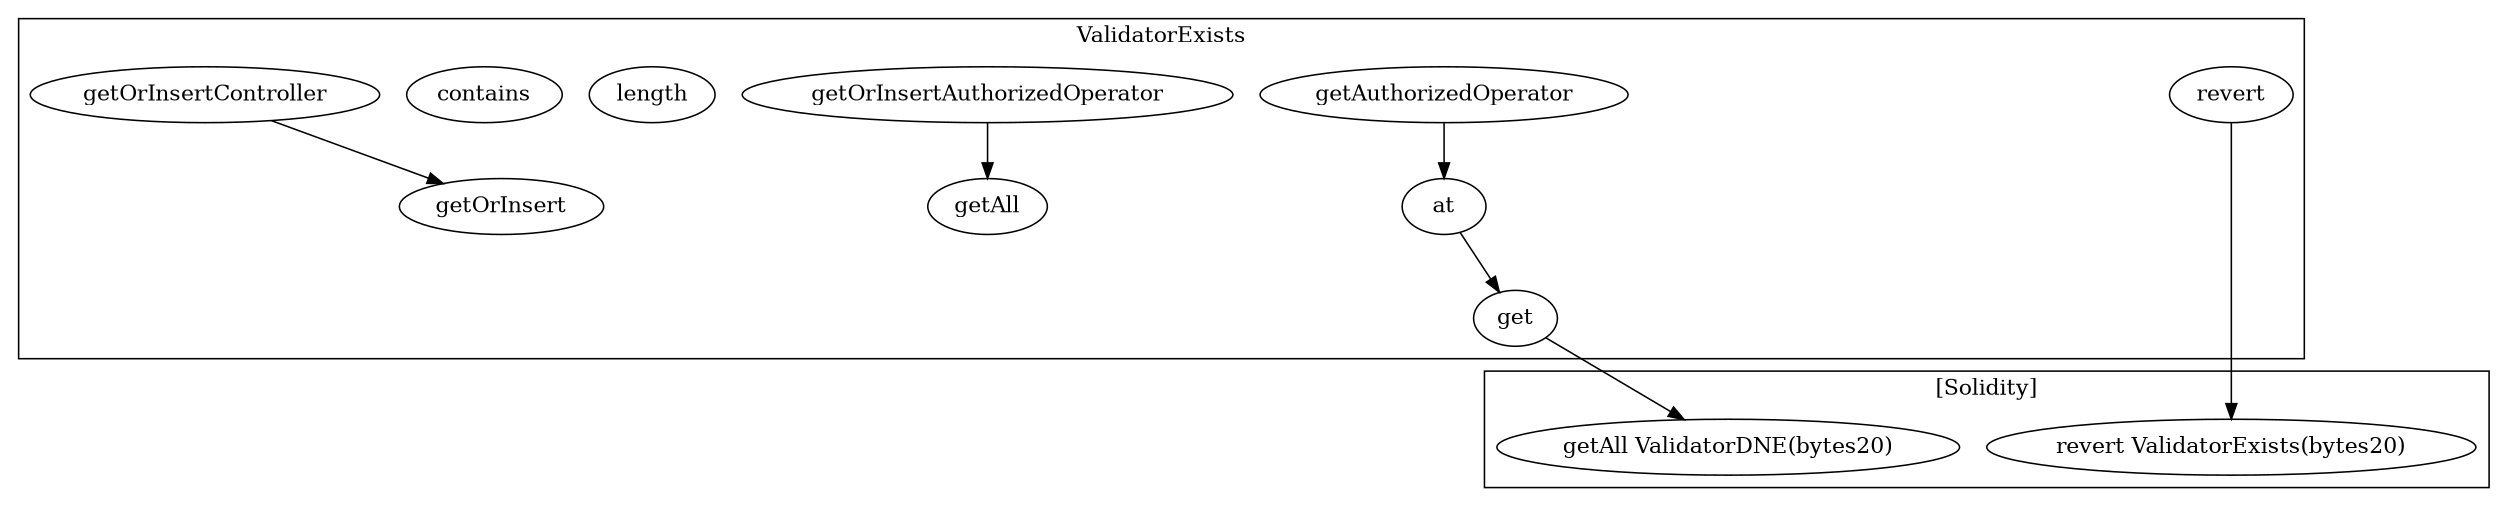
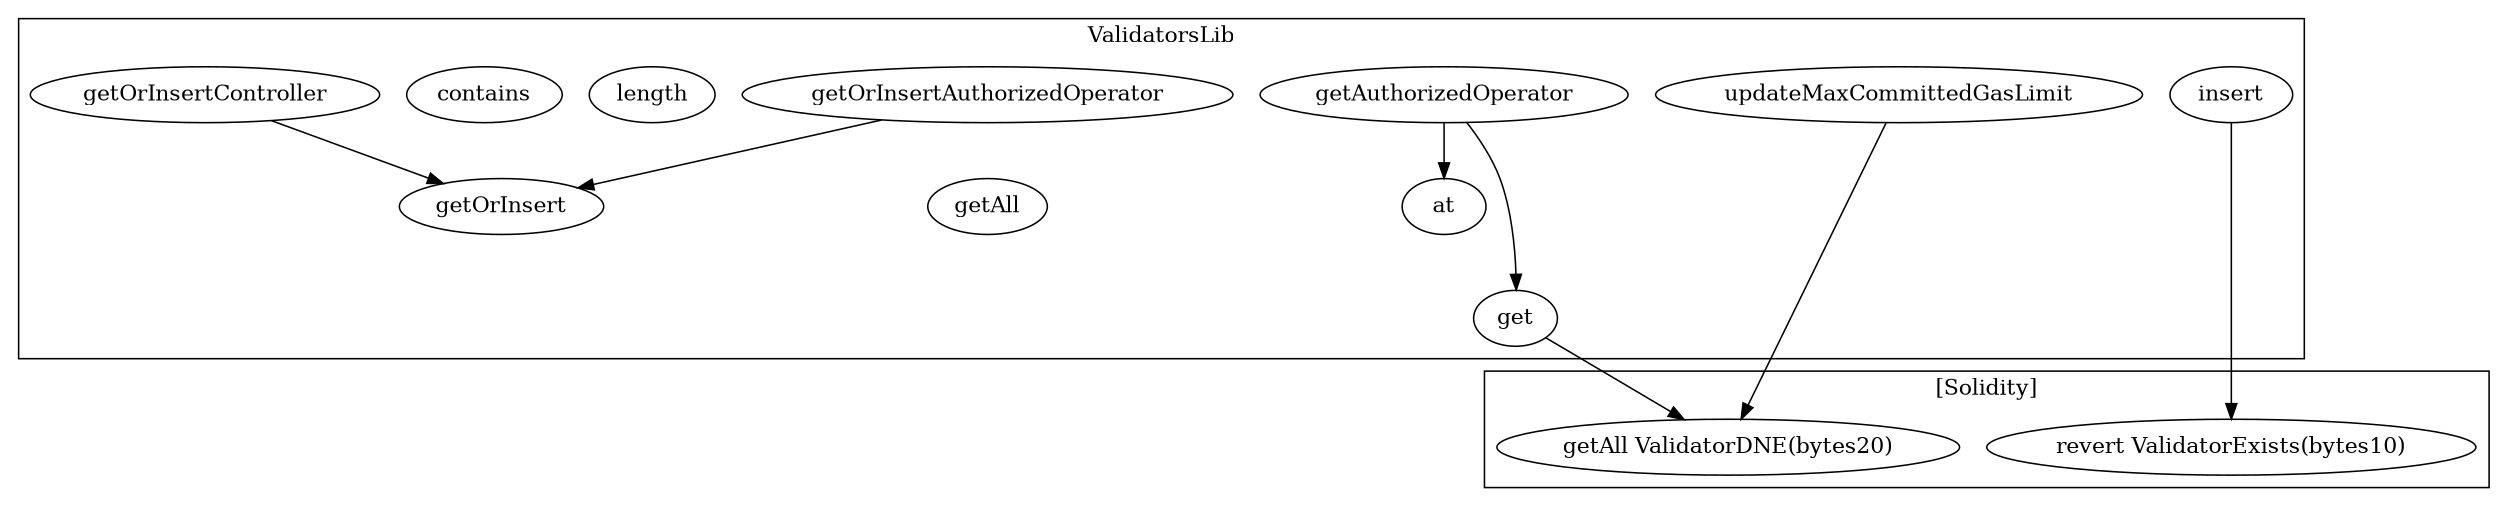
(1161, 36) -> (1161, 36)
none -> (1899, 95)
(2231, 95) -> (2231, 95)
(988, 143) -> (737, 152)
(1475, 256) -> (1505, 194)
(2231, 447) -> (2231, 447)
